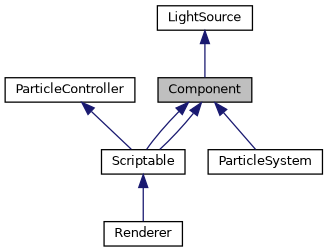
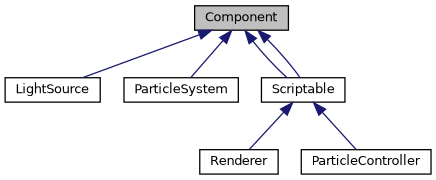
(205, 61) -> (141, 56)
(111, 130) -> (339, 131)
